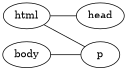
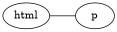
(100, 16) -> none
(27, 55) -> none
